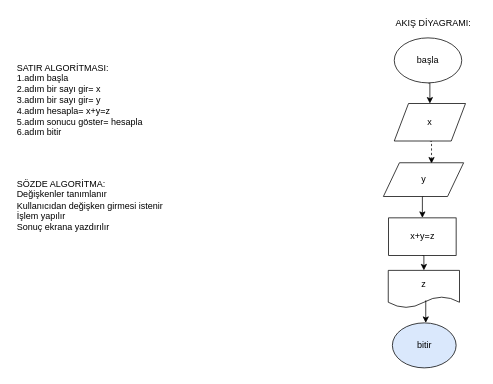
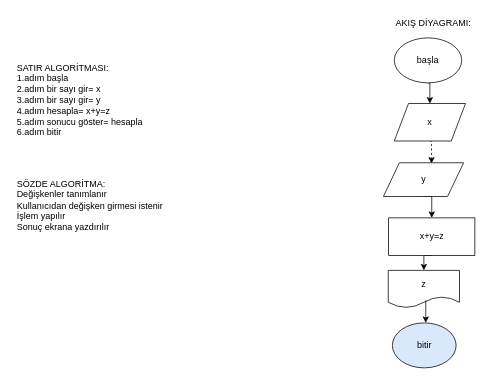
(422, 237) -> (432, 237)
